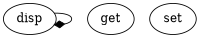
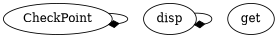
none -> (58, 19)
(173, 19) -> none
